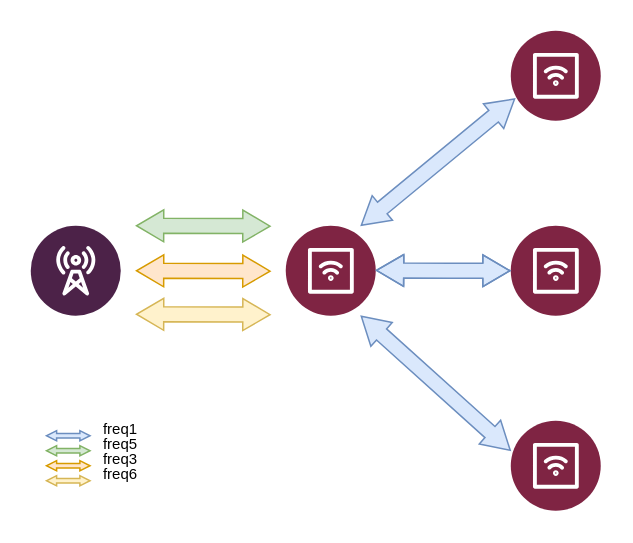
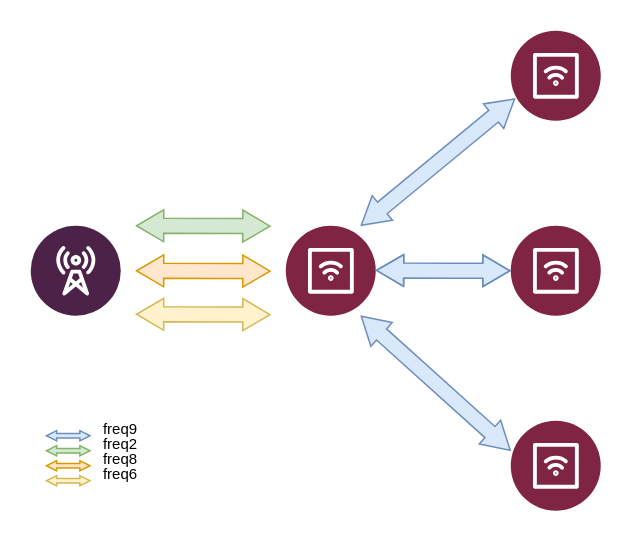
(121, 428) -> (121, 428)
(121, 443) -> (121, 443)
(121, 458) -> (121, 458)
